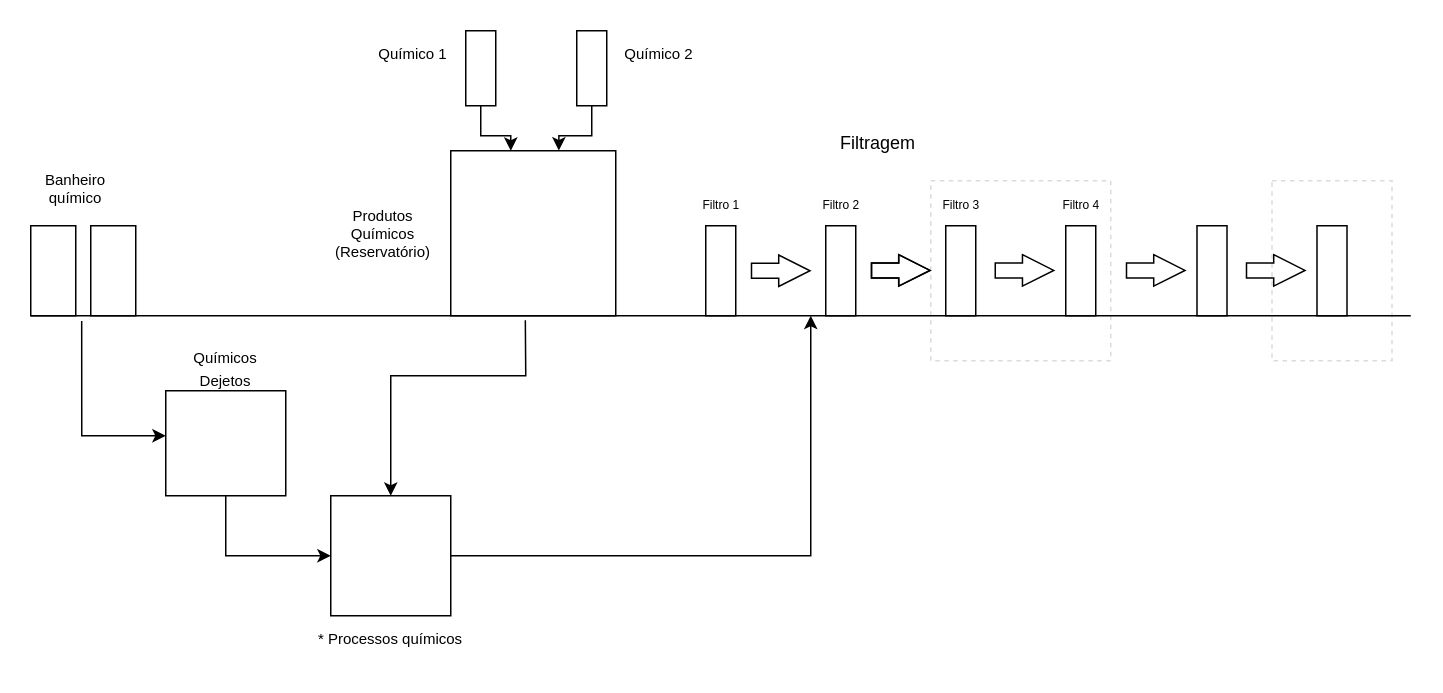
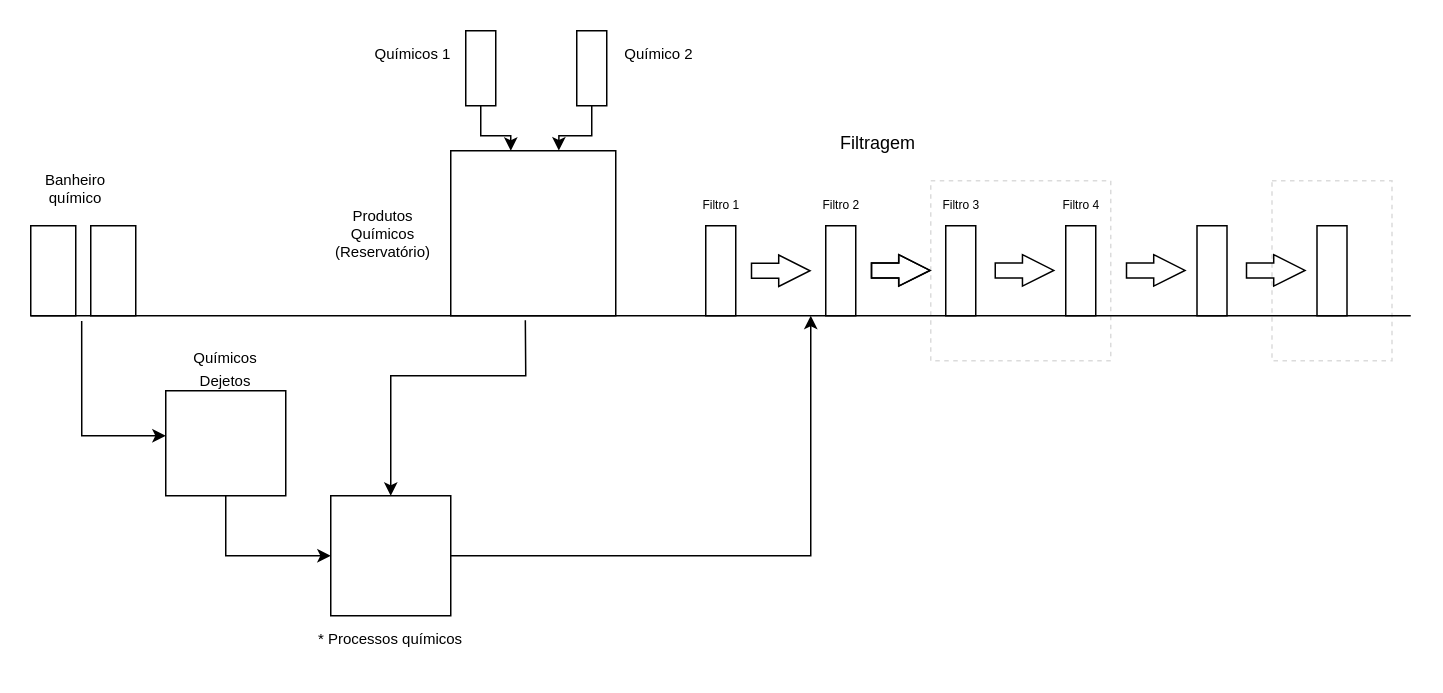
(413, 53) -> (413, 53)
